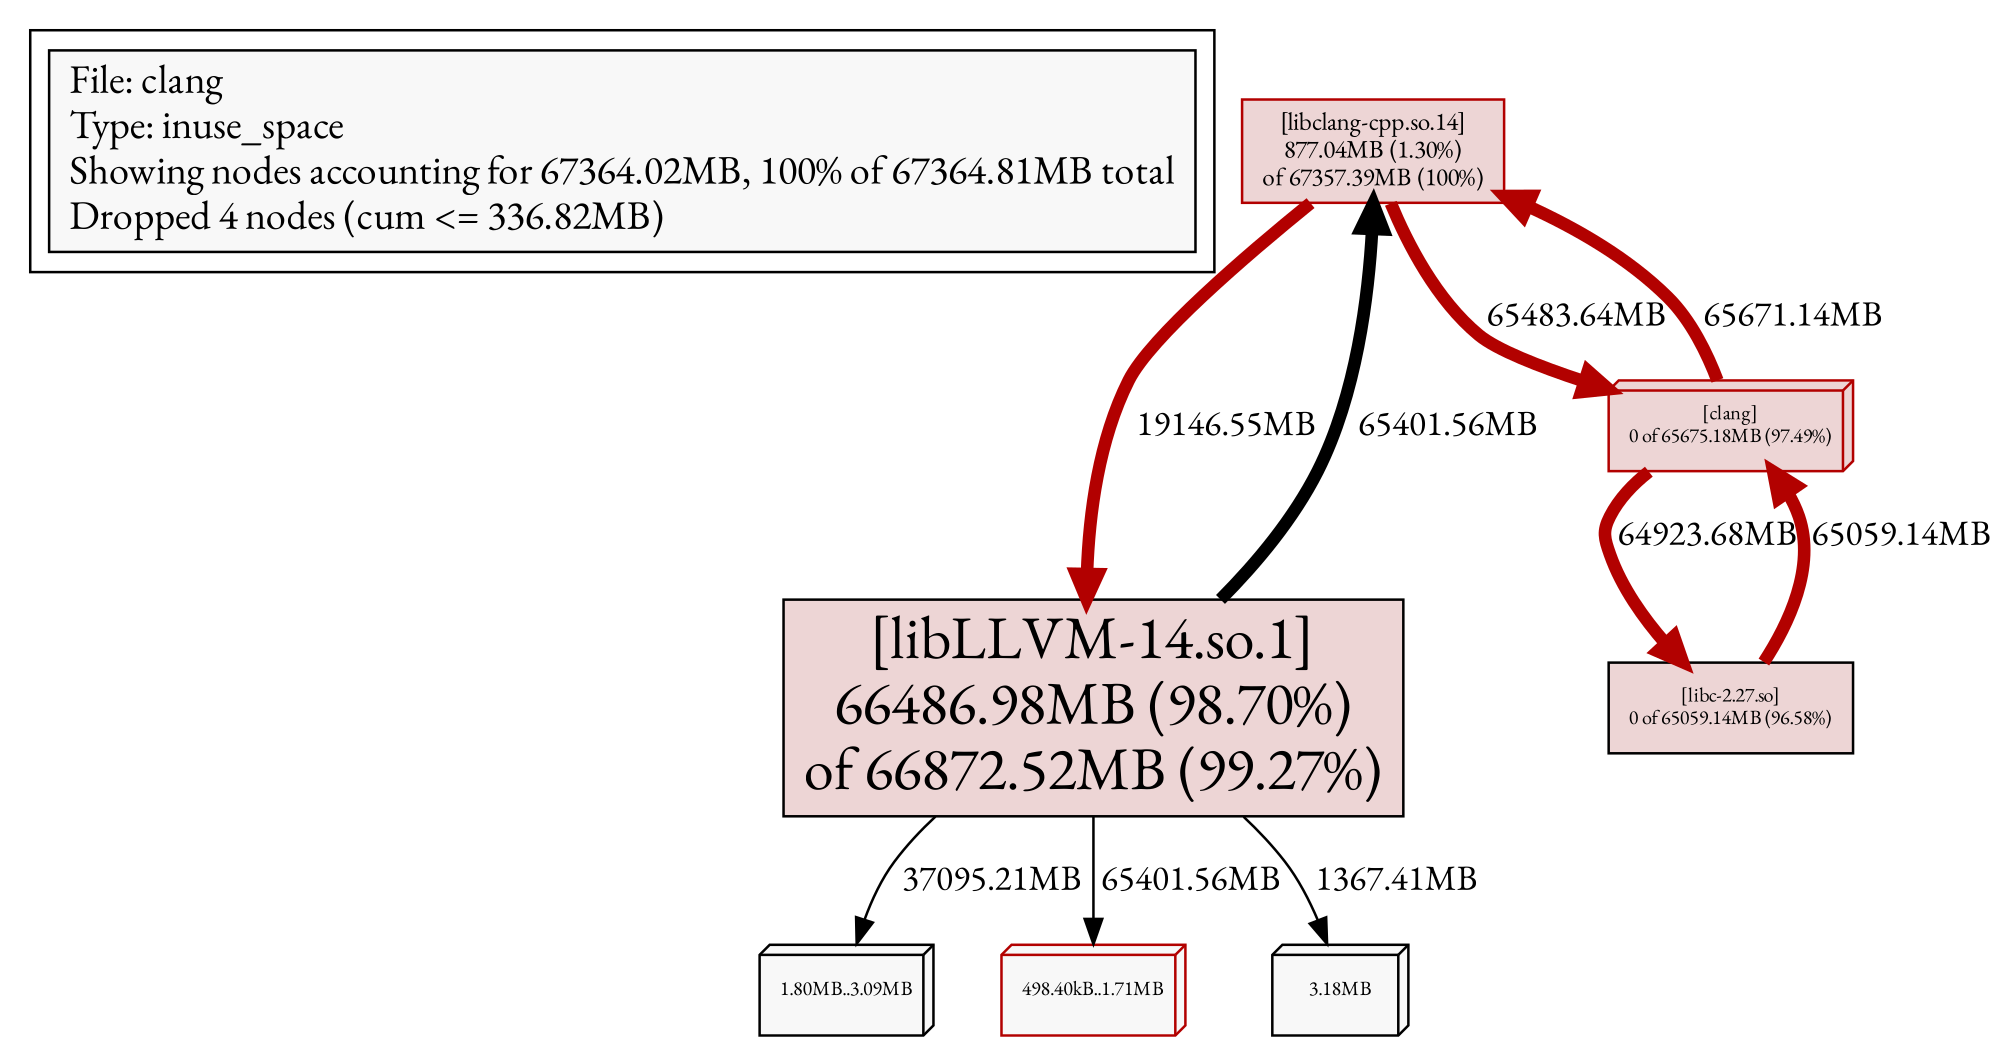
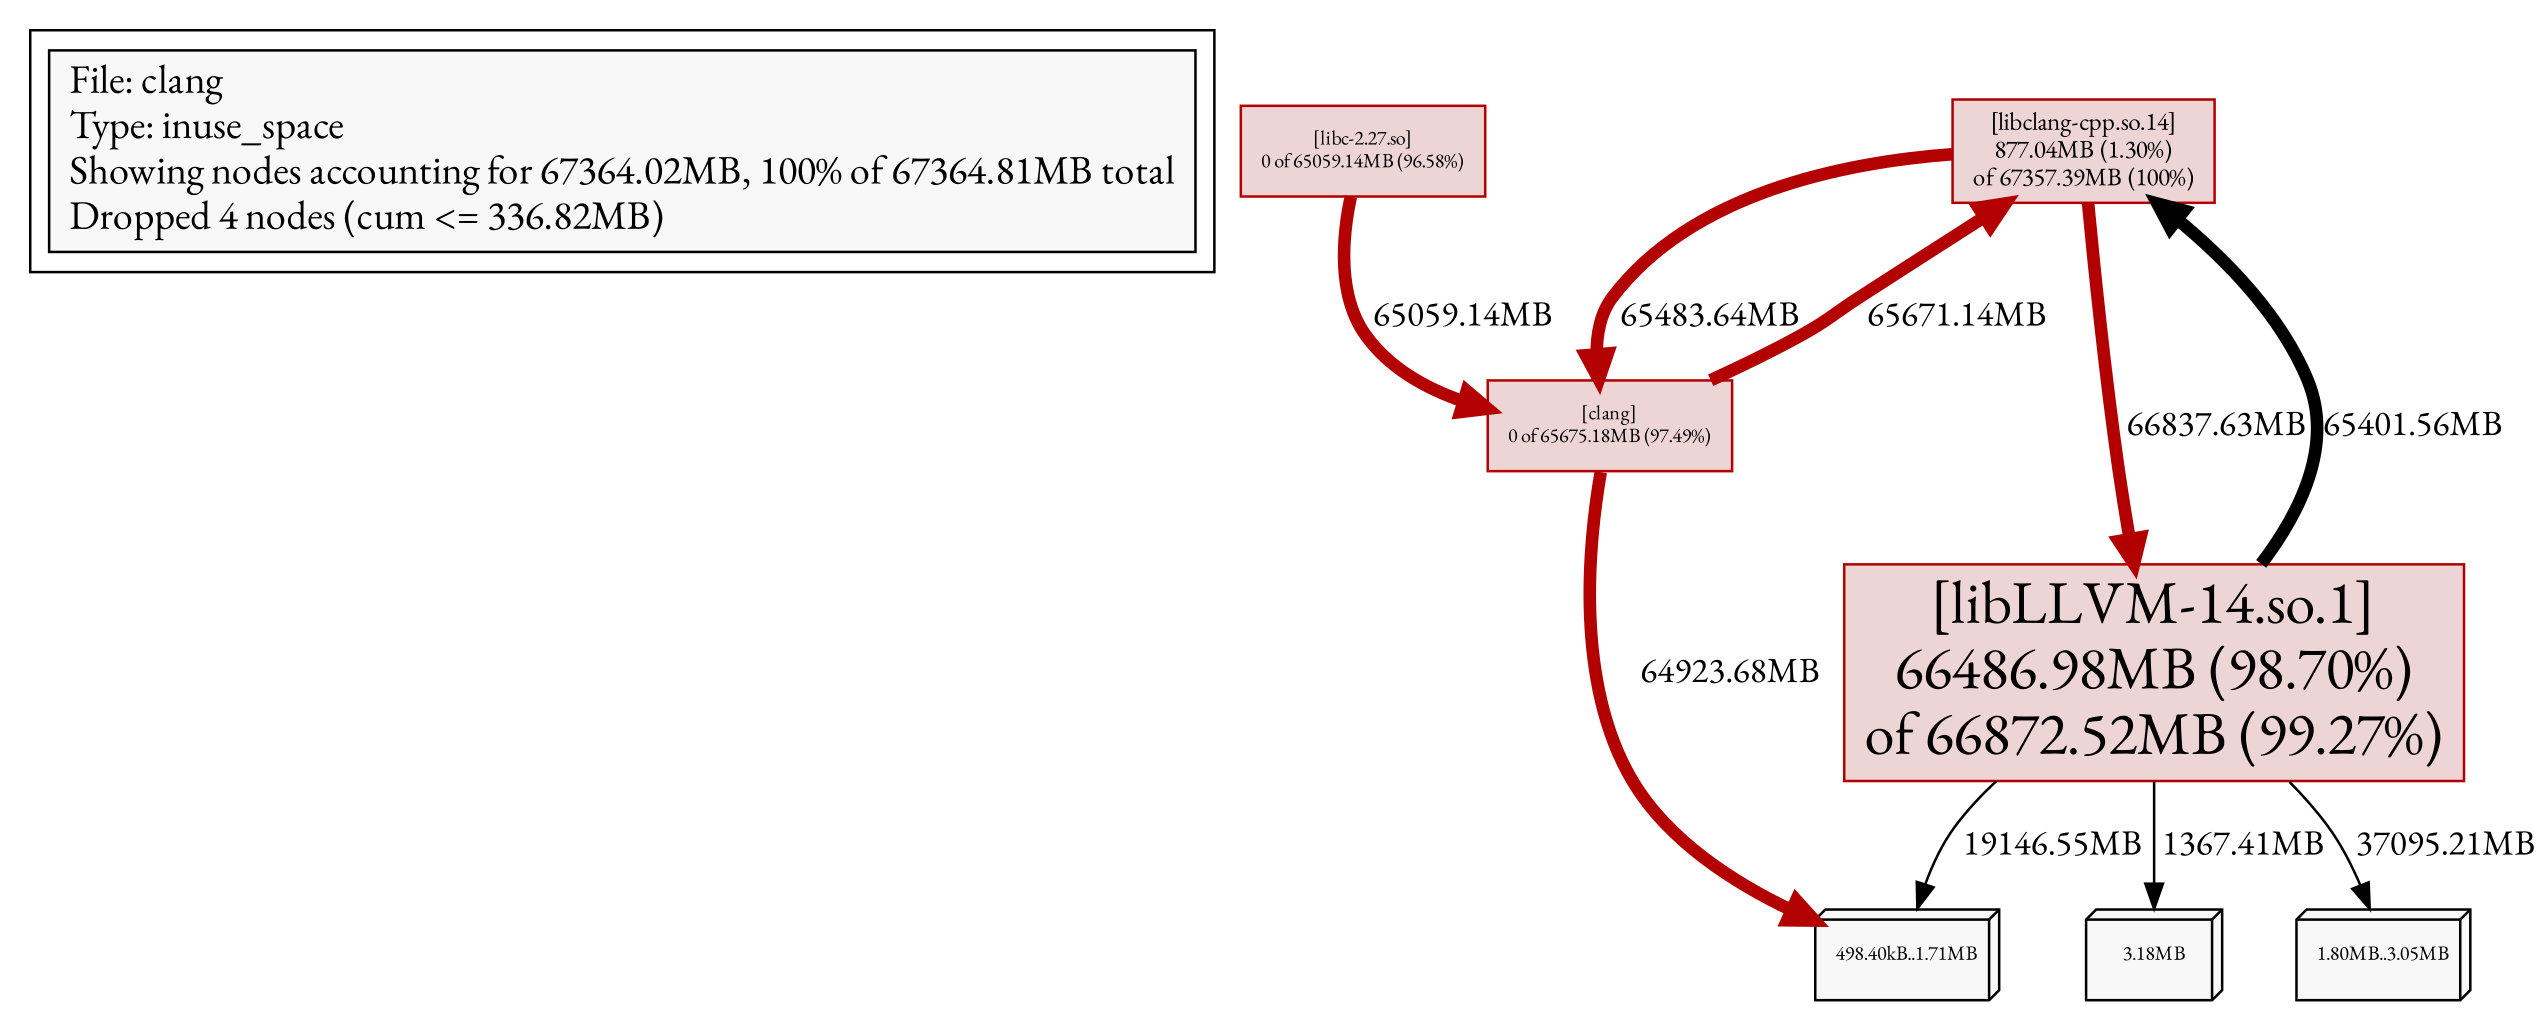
(1223, 426) -> (2213, 426)
(1731, 426) -> (1610, 426)
(1611, 557) -> (1610, 731)
(1093, 708) -> (2154, 673)
(1731, 708) -> (1363, 151)
(1188, 881) -> (2050, 845)
(847, 990) -> (2383, 955)
(1093, 990) -> (1907, 955)
